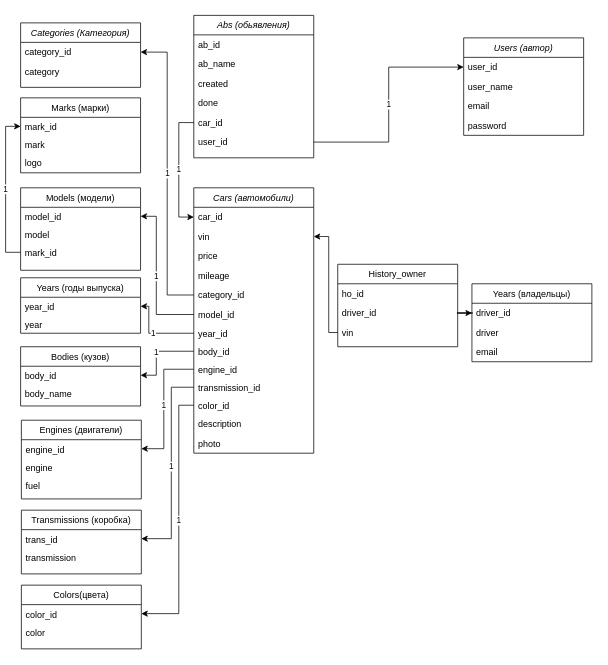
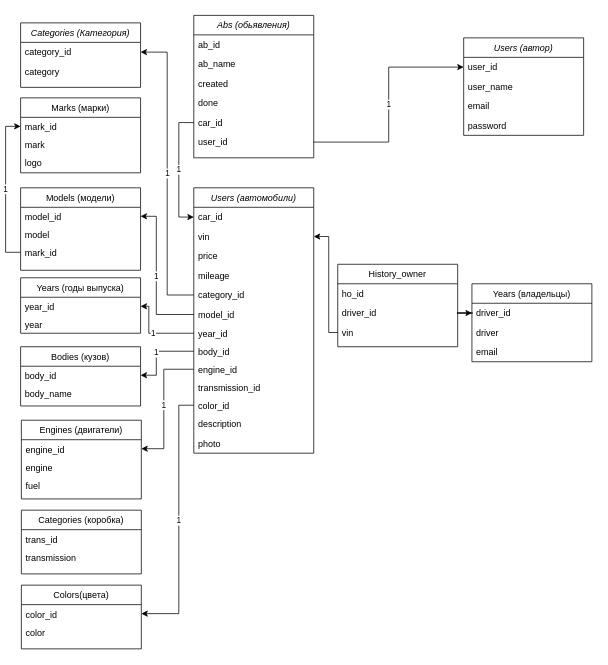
(254, 198) -> (254, 198)
(171, 466) -> none
(81, 521) -> (81, 521)
